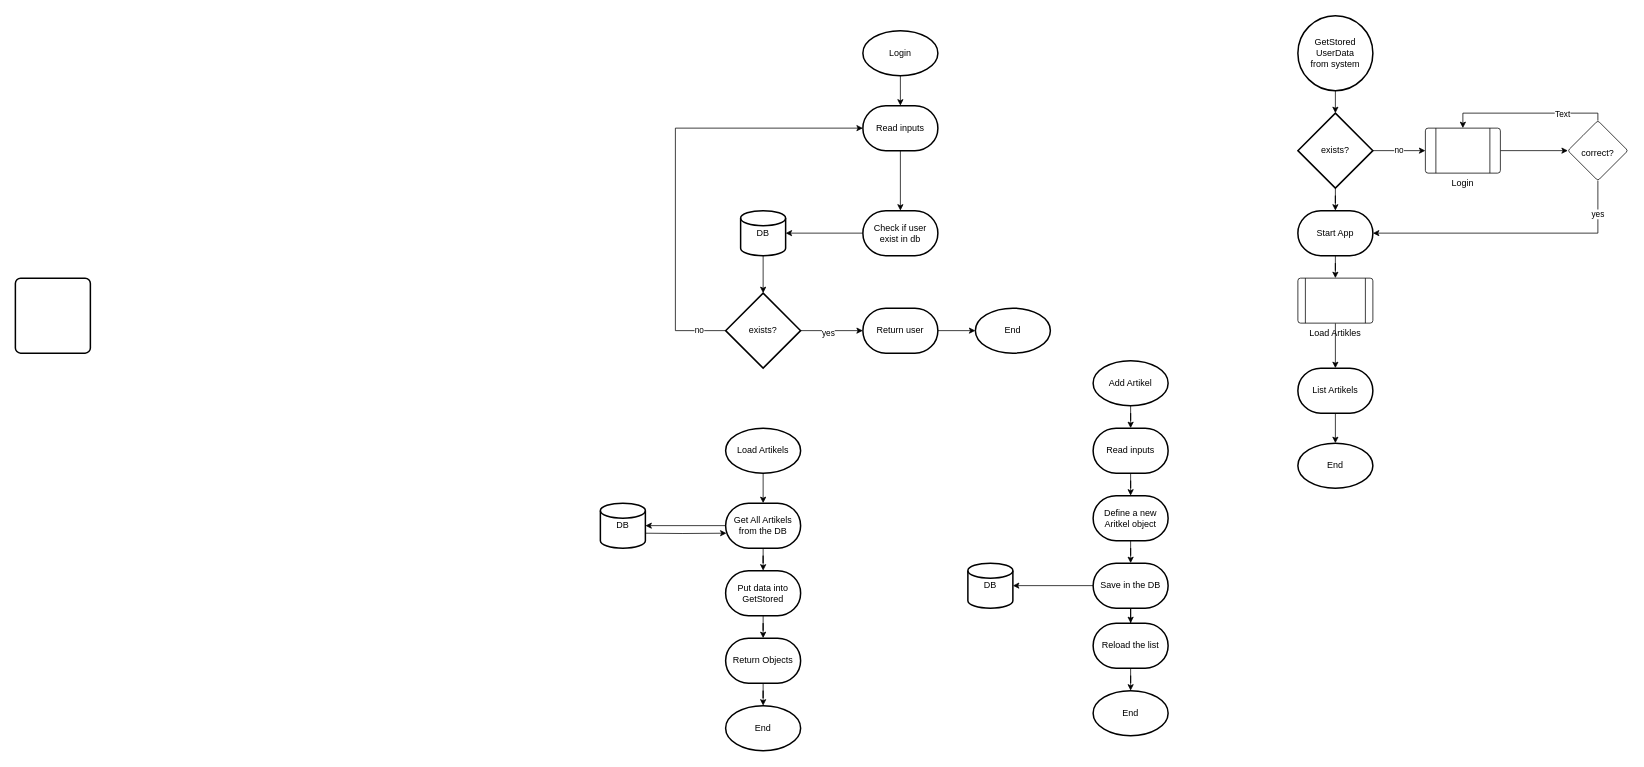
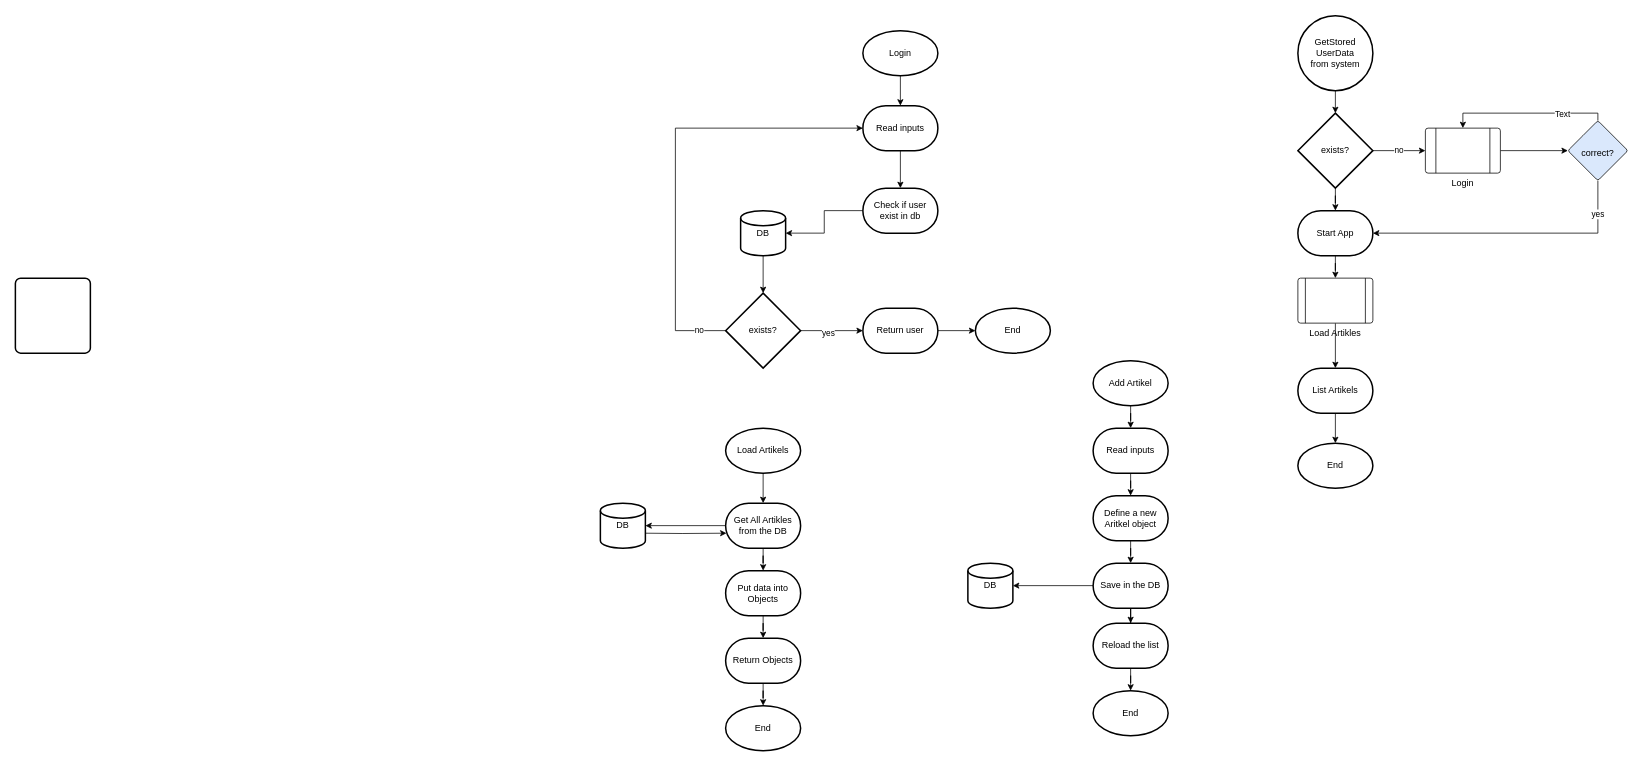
(1598, 150) -> (1598, 150)
(900, 233) -> (900, 210)
(763, 525) -> (763, 525)
(763, 593) -> (763, 593)
